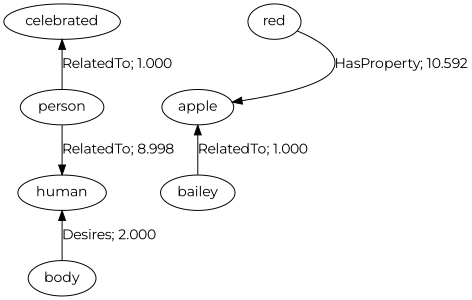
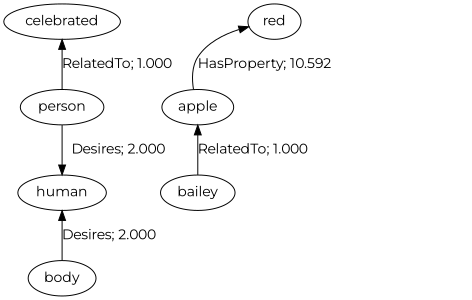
(318, 82) -> (203, 50)
(119, 150) -> (119, 150)
